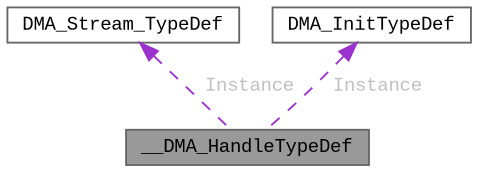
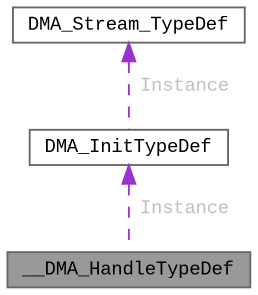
(192, 92) -> (129, 96)
